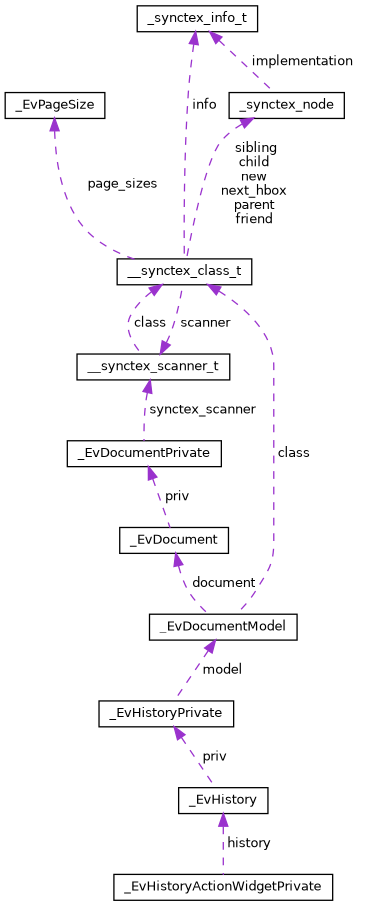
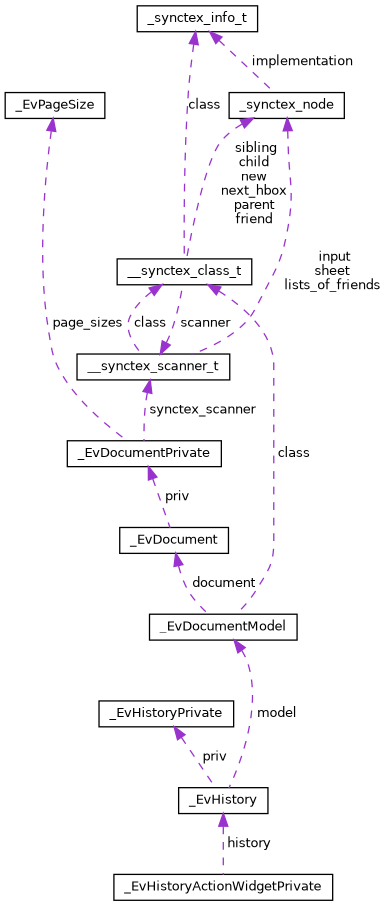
(203, 105) -> (203, 105)
(72, 210) -> (45, 301)
none -> (279, 262)
(191, 676) -> (250, 720)
